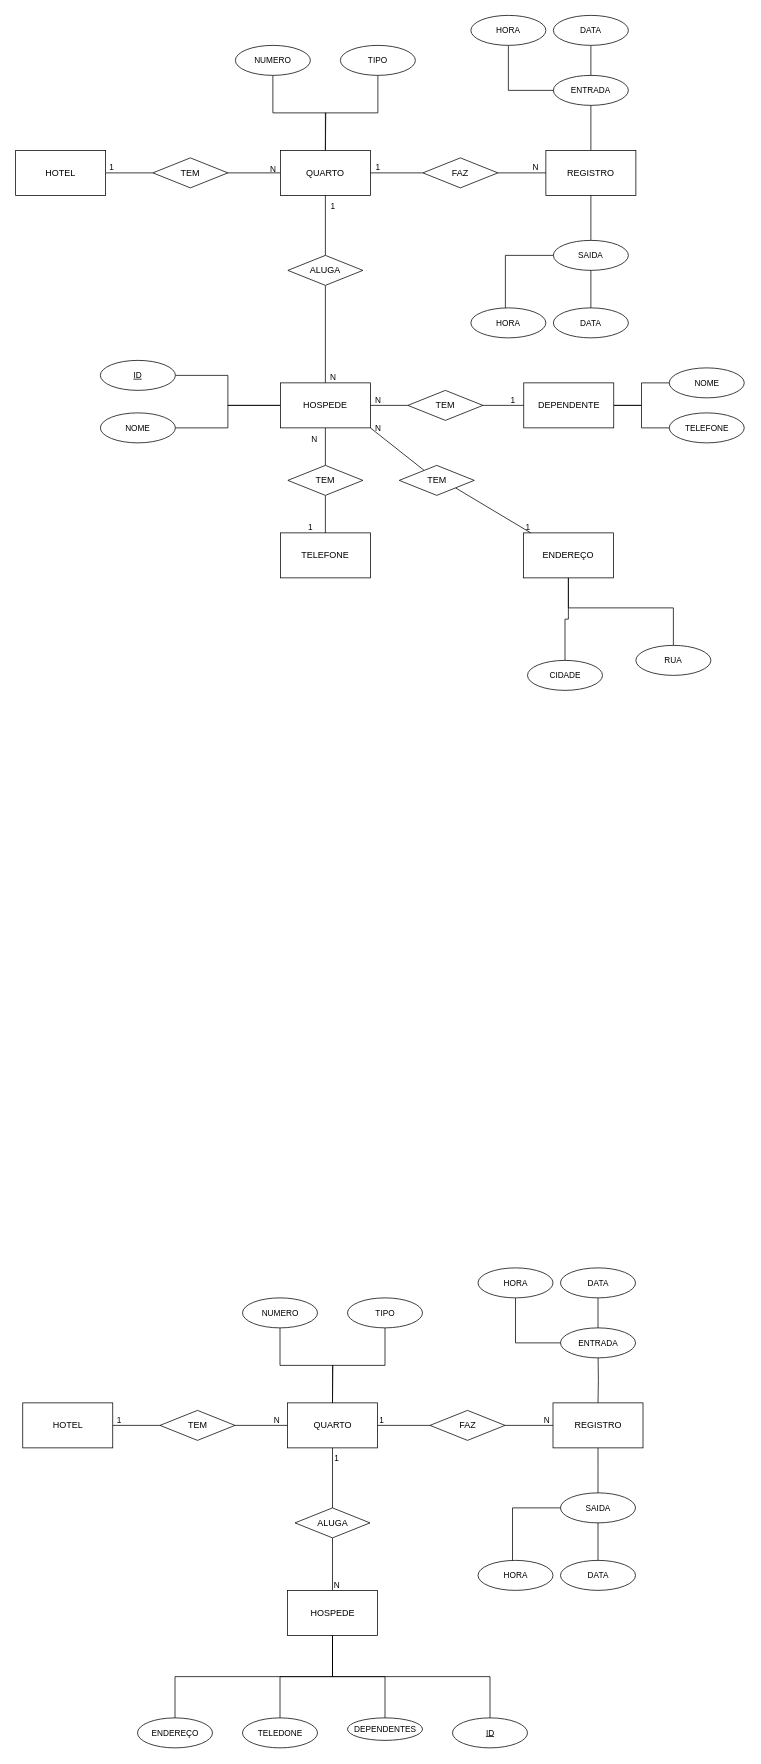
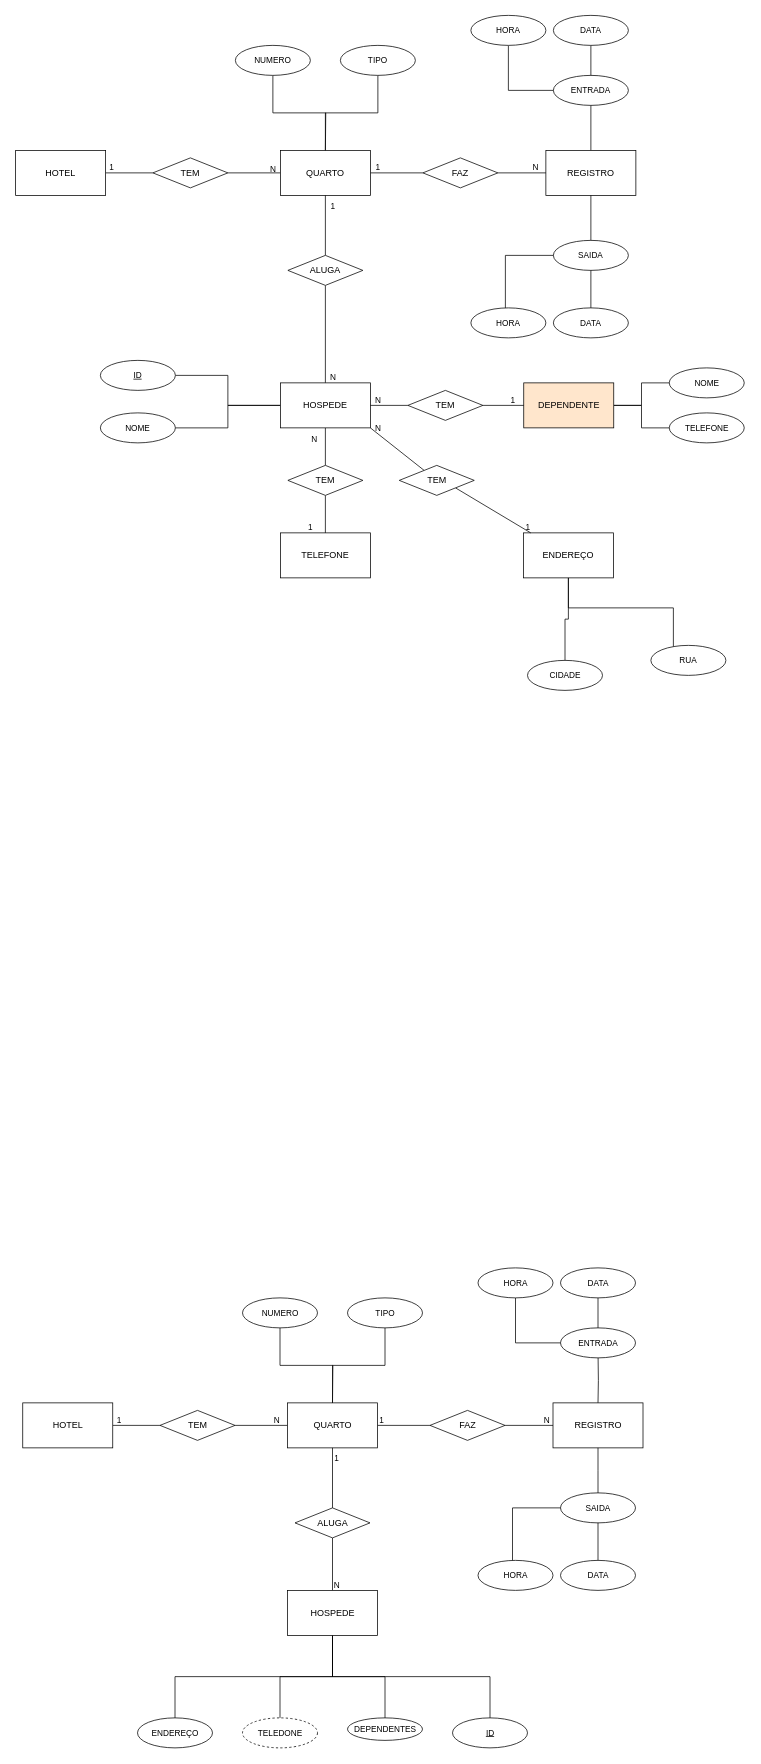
(569, 405) -> (569, 405)
(673, 660) -> (688, 660)
(280, 1733) -> (280, 1733)
